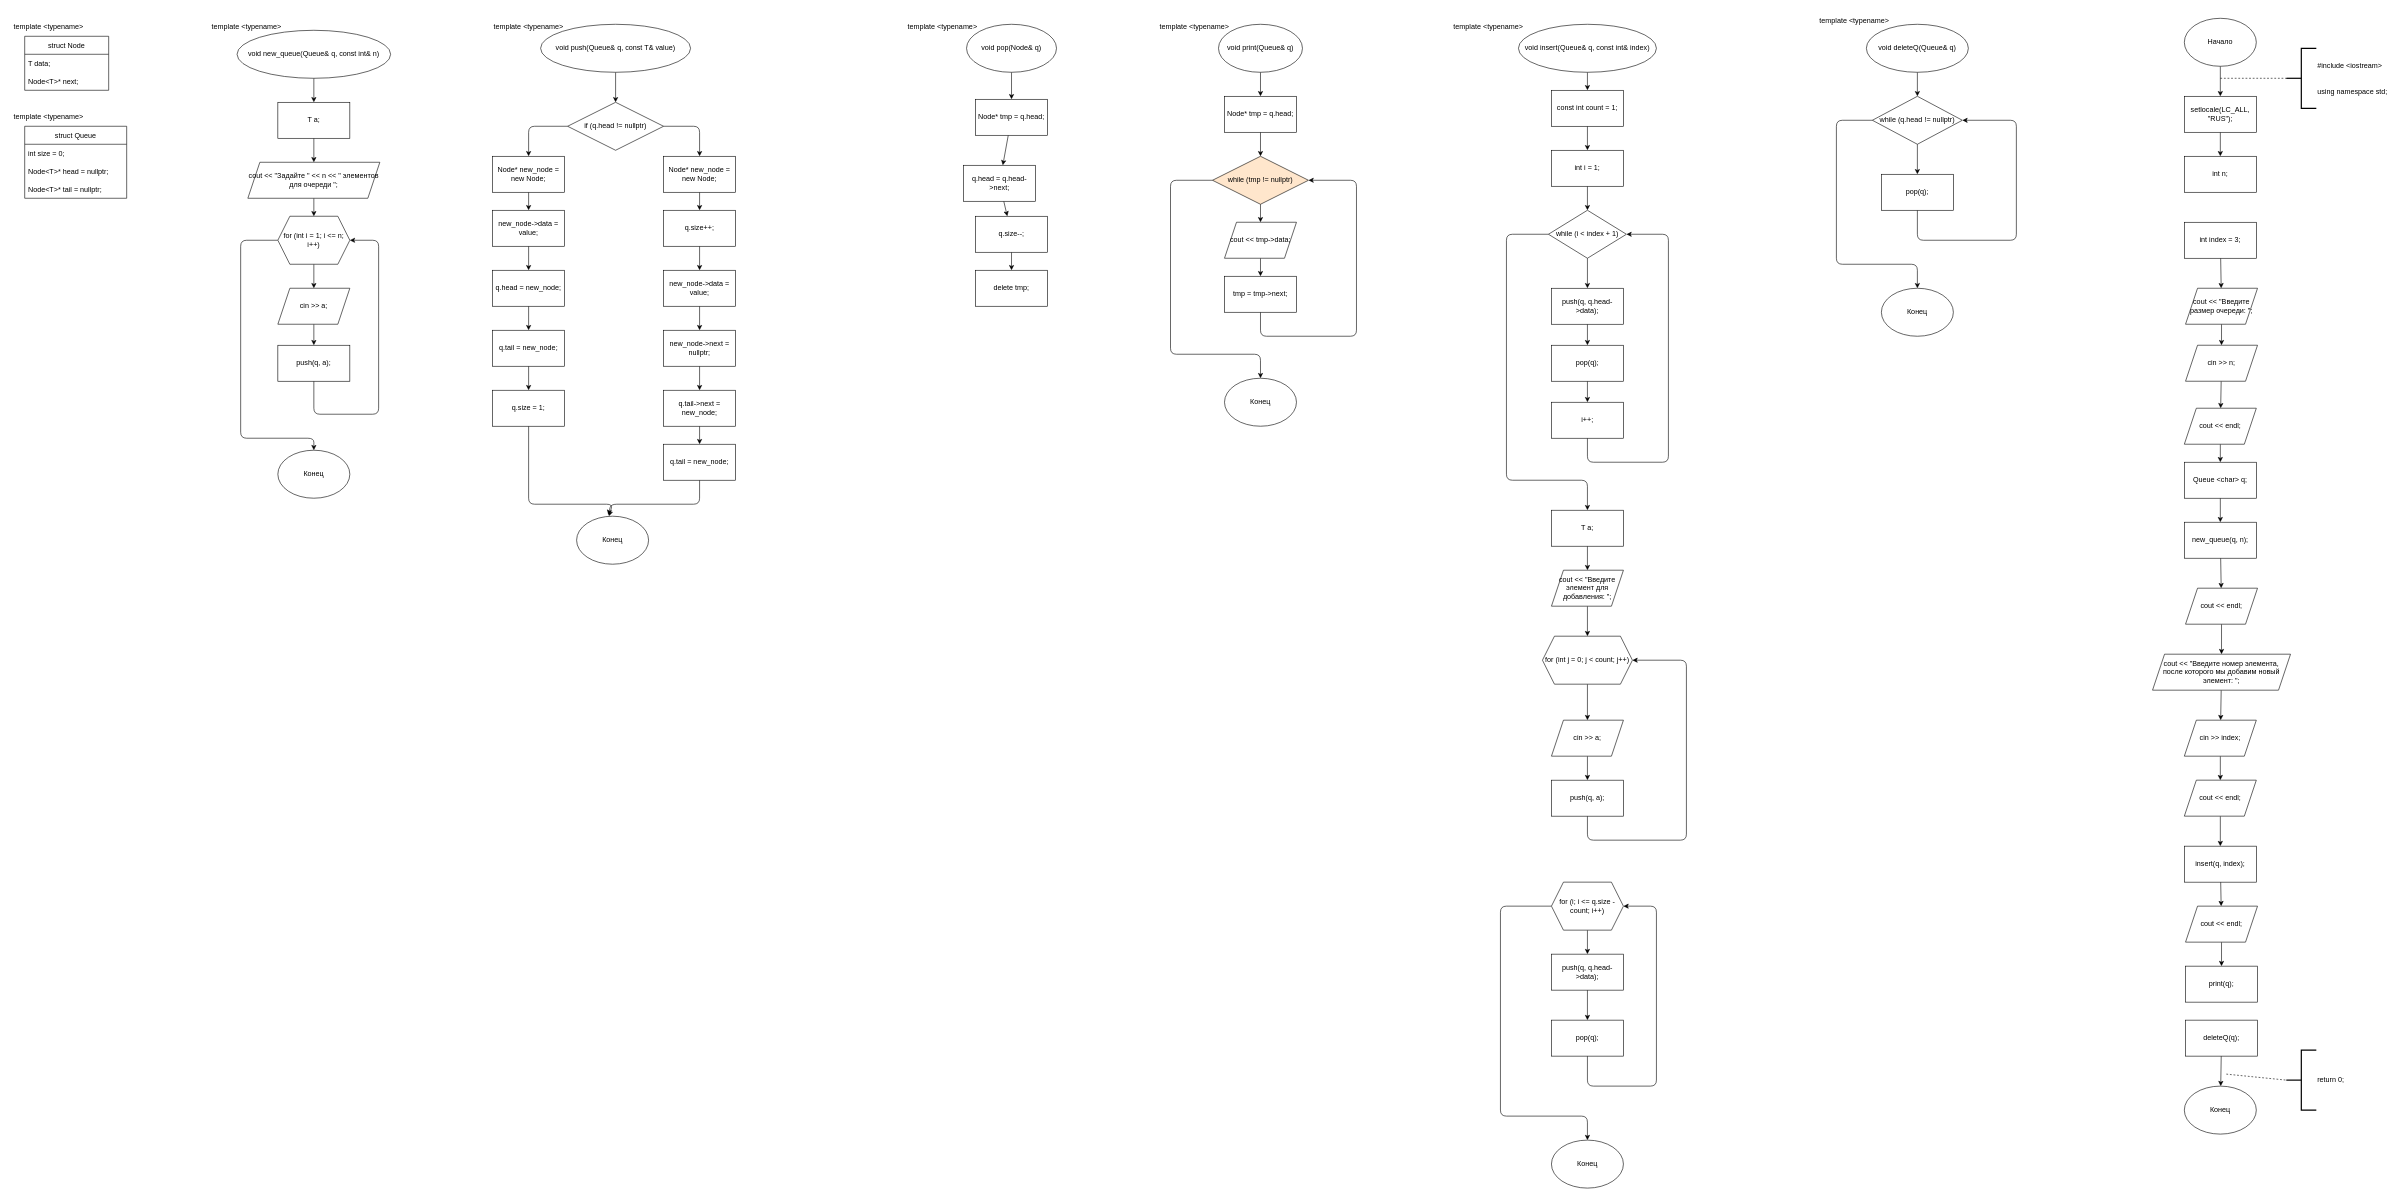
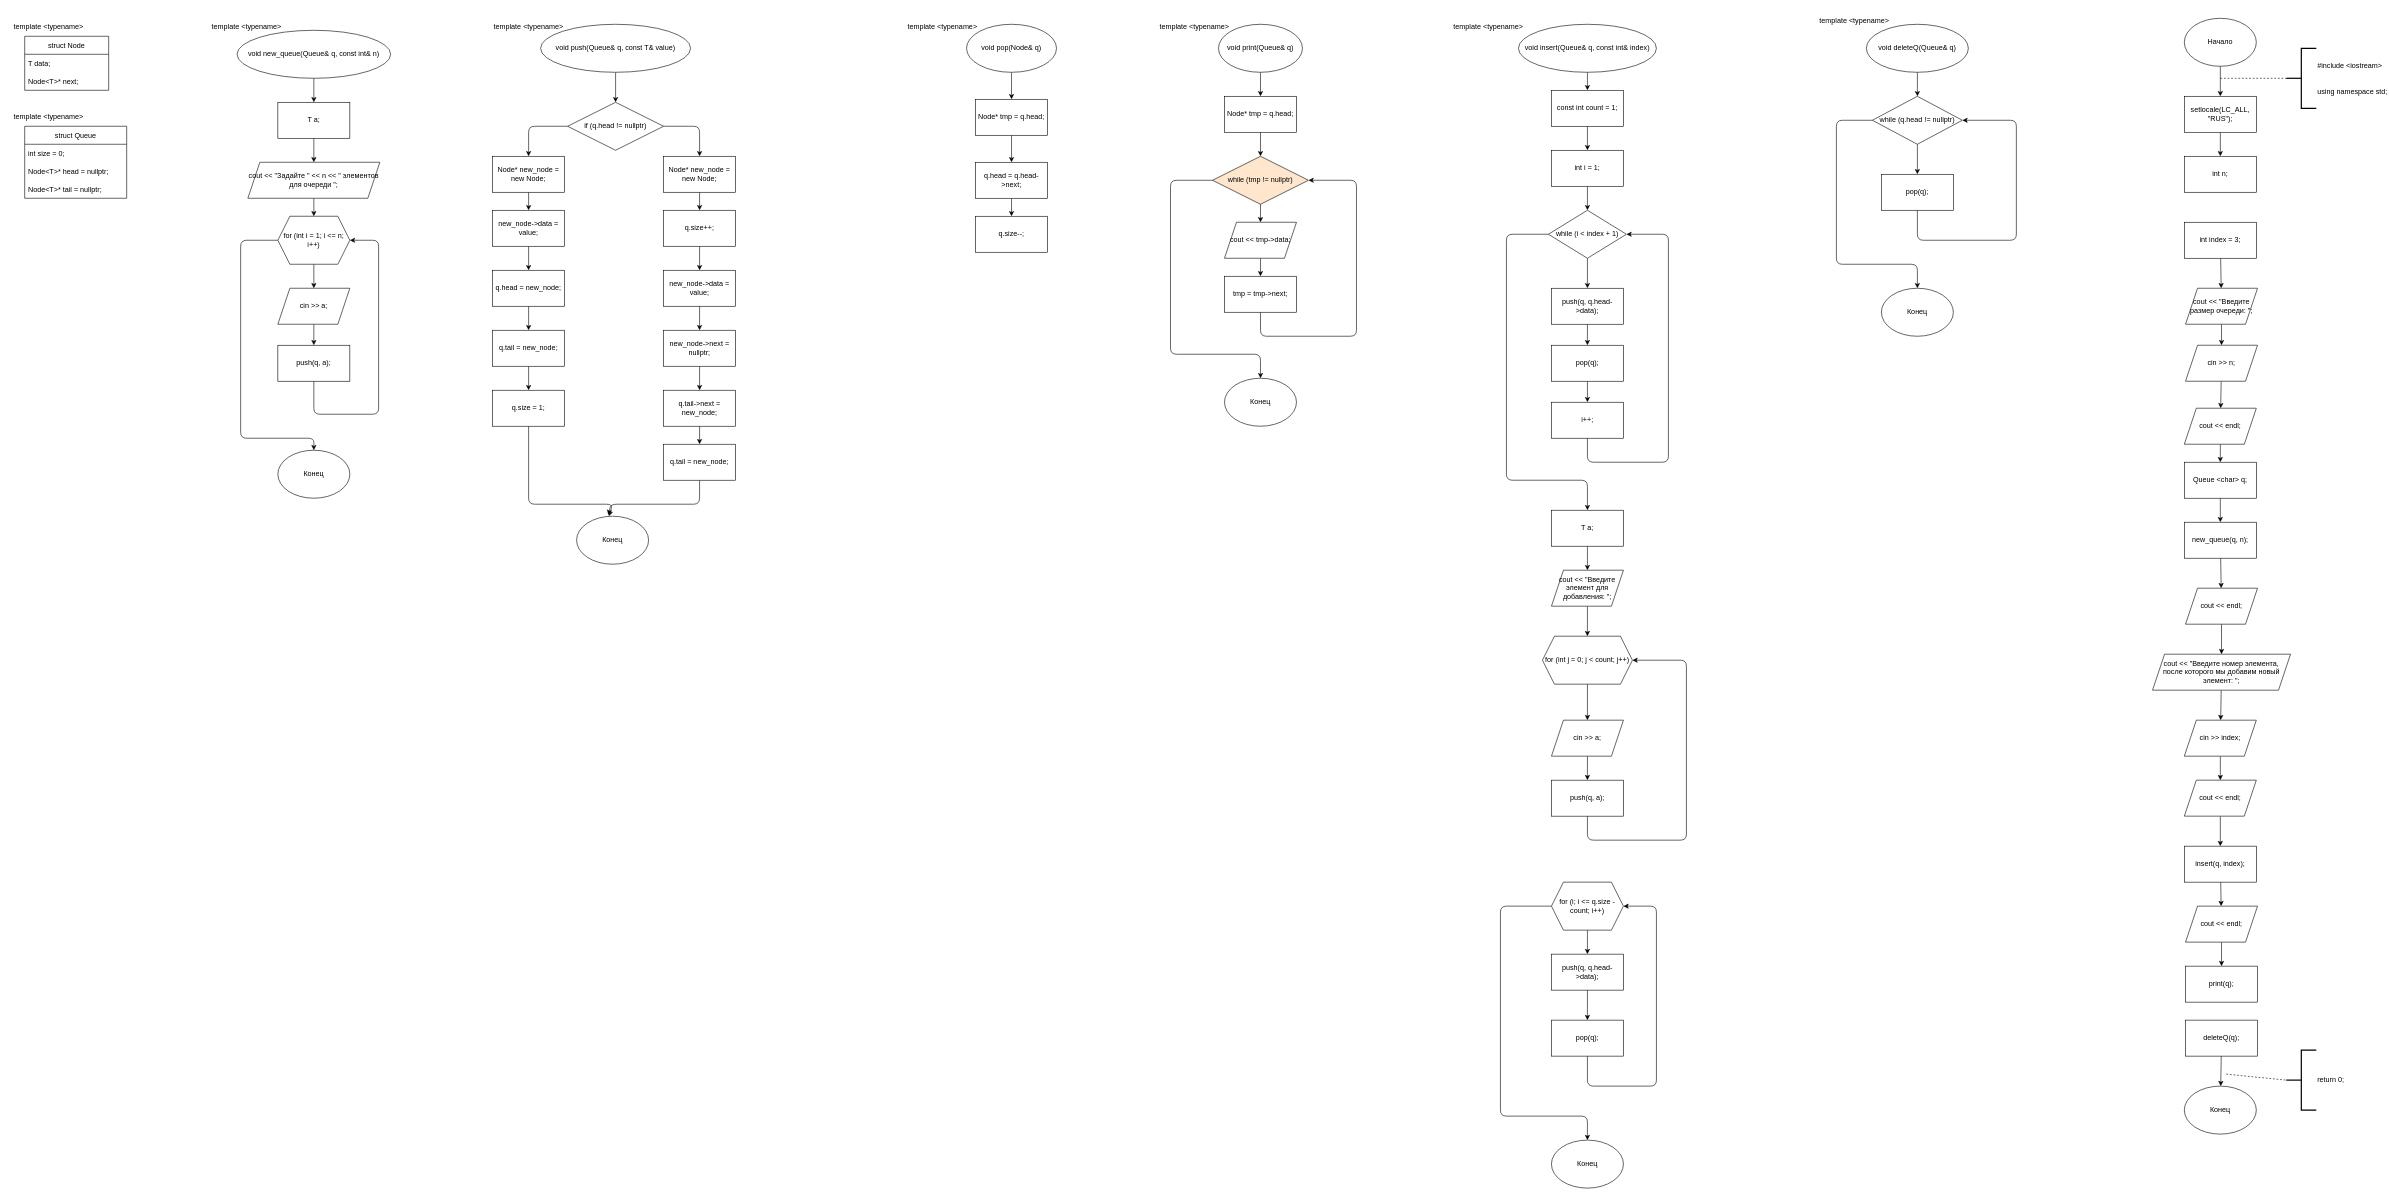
(999, 183) -> (1011, 180)
(1011, 259) -> none
(1011, 288) -> none
